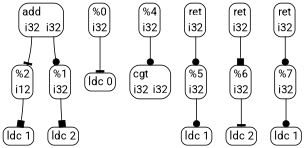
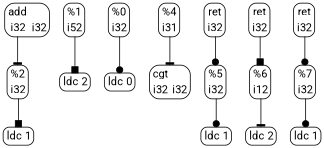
(150, 28) -> (170, 28)
(54, 48) -> none
(150, 48) -> (170, 49)
(100, 53) -> (120, 52)
(23, 90) -> (18, 90)
(60, 90) -> (75, 28)
(241, 90) -> (261, 90)
